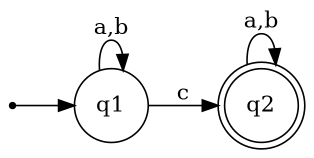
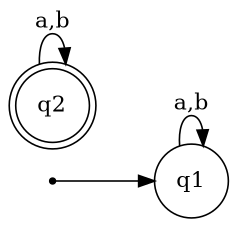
(175, 106) -> none
